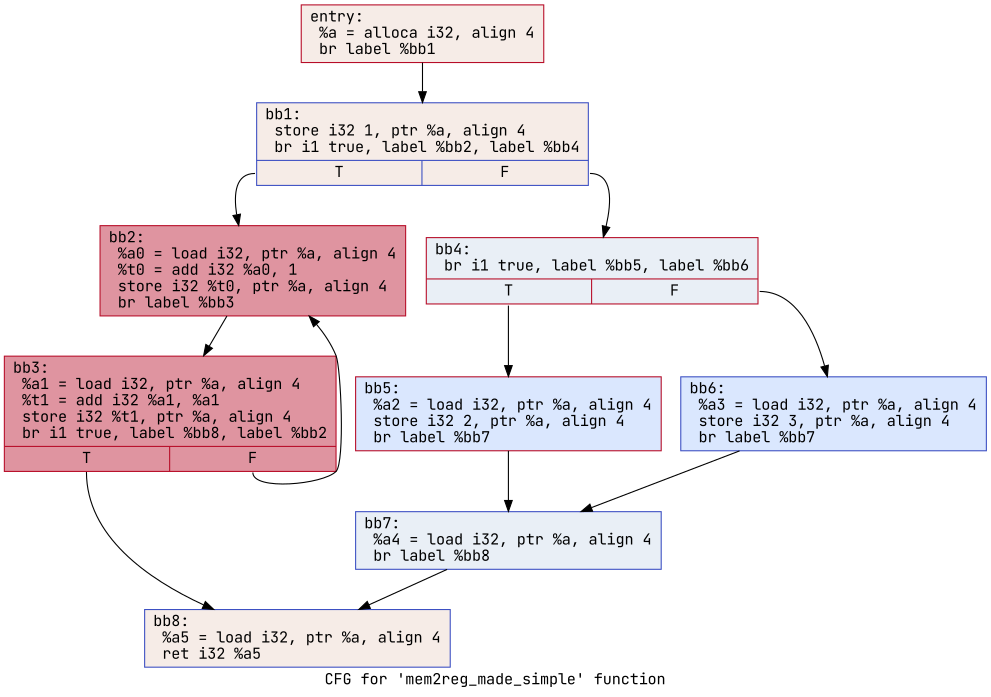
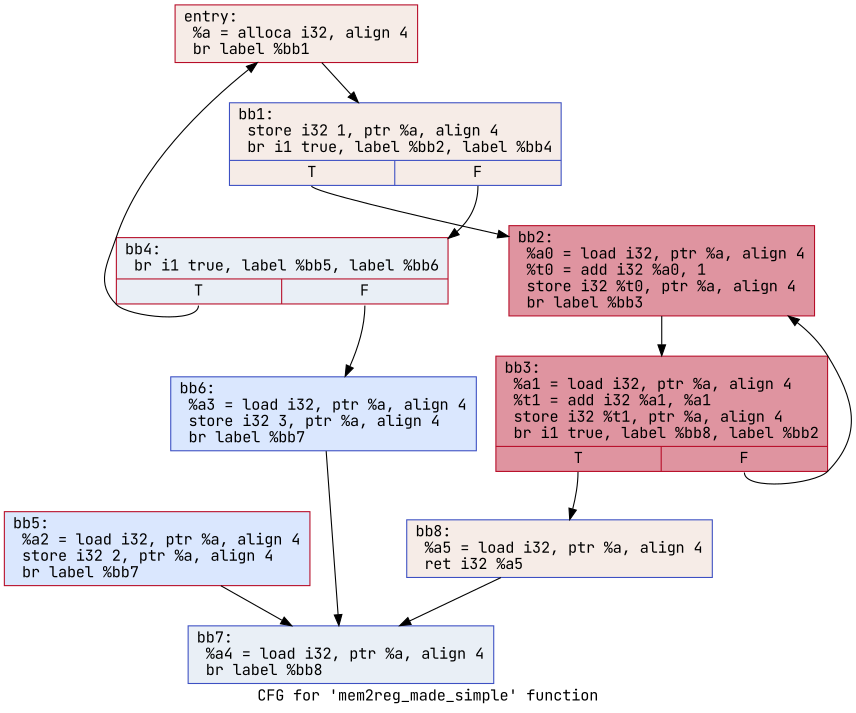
(508, 335) -> (127, 212)
(408, 587) -> (455, 599)
